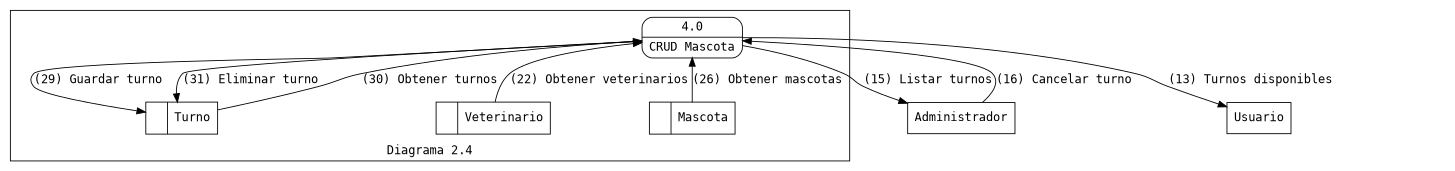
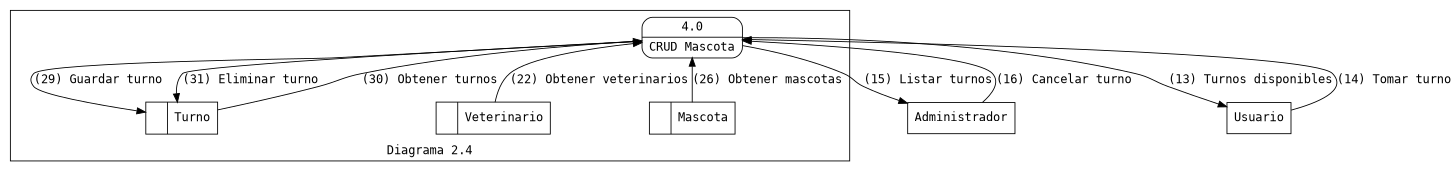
none -> (1076, 49)
